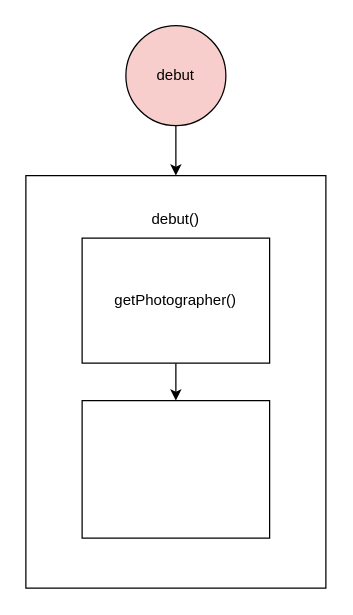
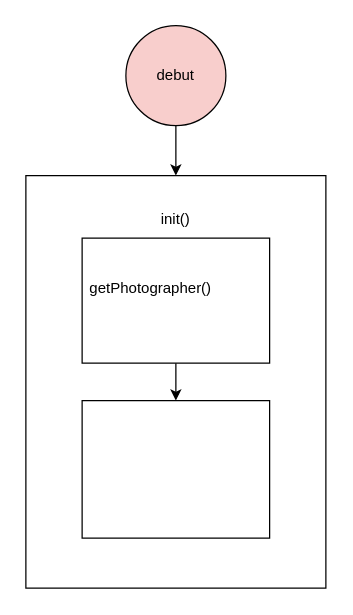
(176, 219) -> (176, 219)
(176, 301) -> (151, 288)
